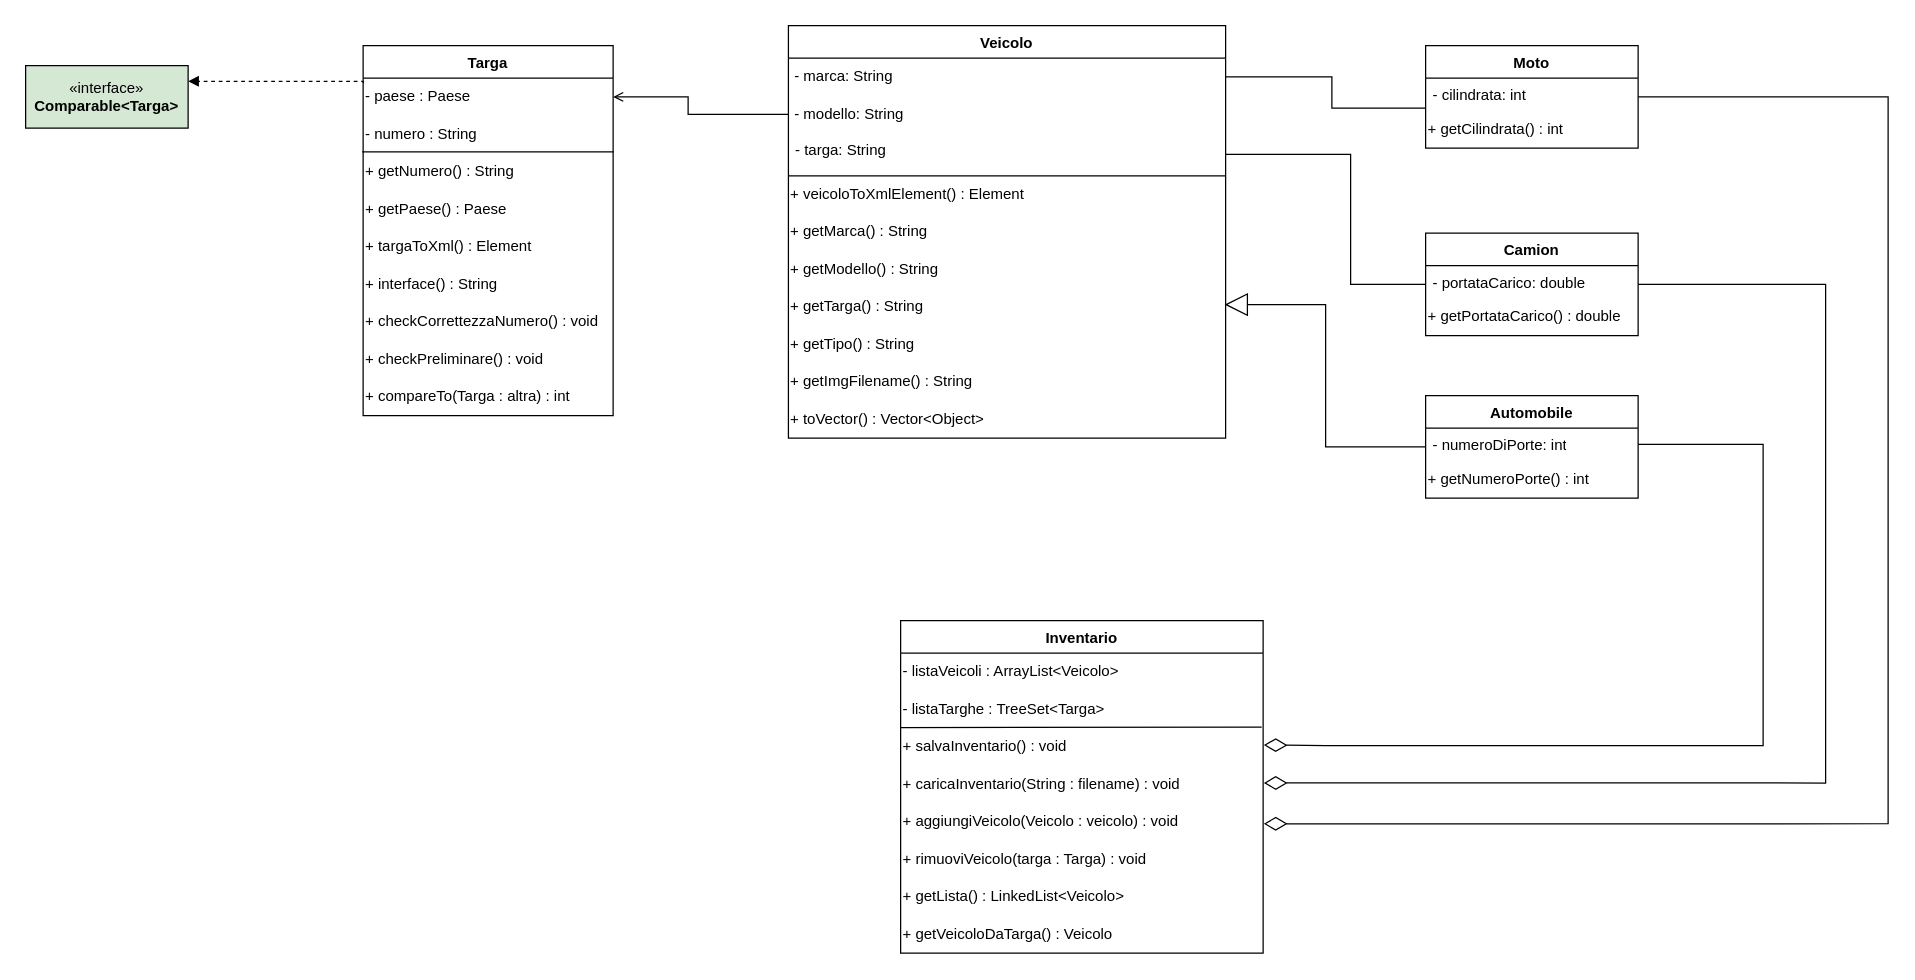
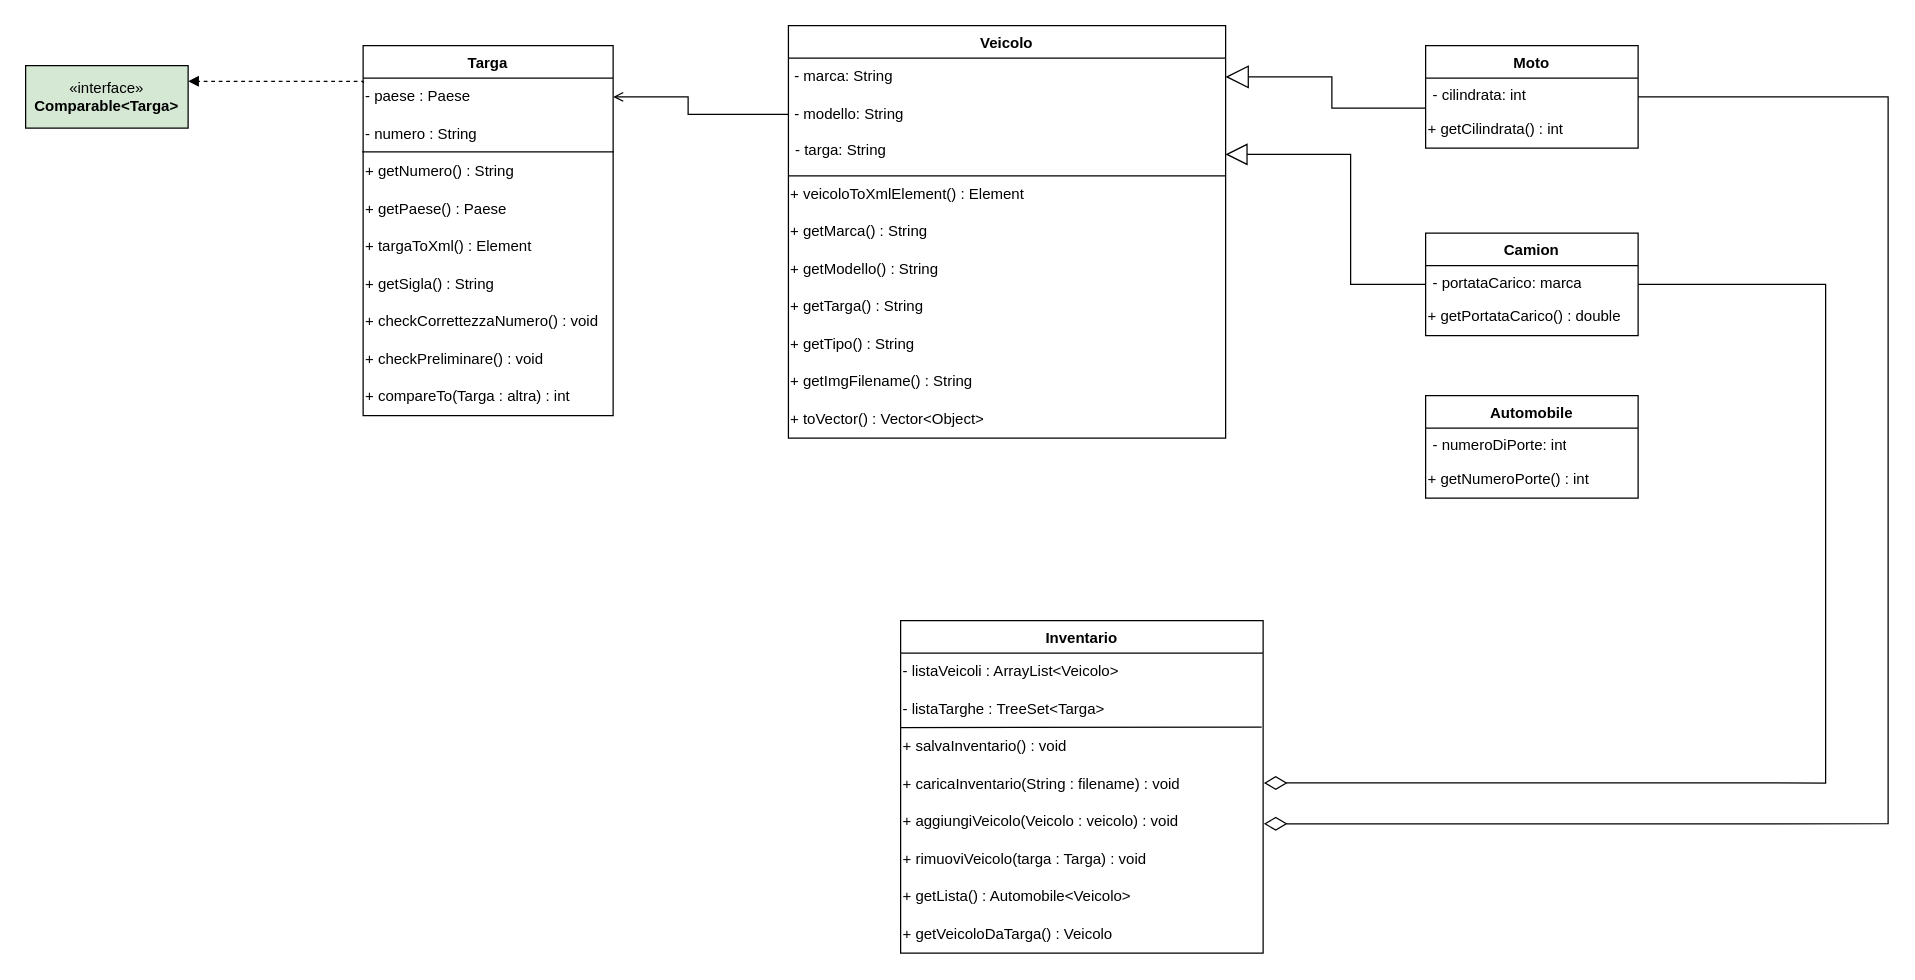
(1239, 77) -> (1249, 77)
(1238, 154) -> (1248, 154)
(1520, 283) -> (1518, 283)
(446, 284) -> (440, 284)
(1326, 386) -> none
(1737, 746) -> none
(1028, 897) -> (1028, 897)
